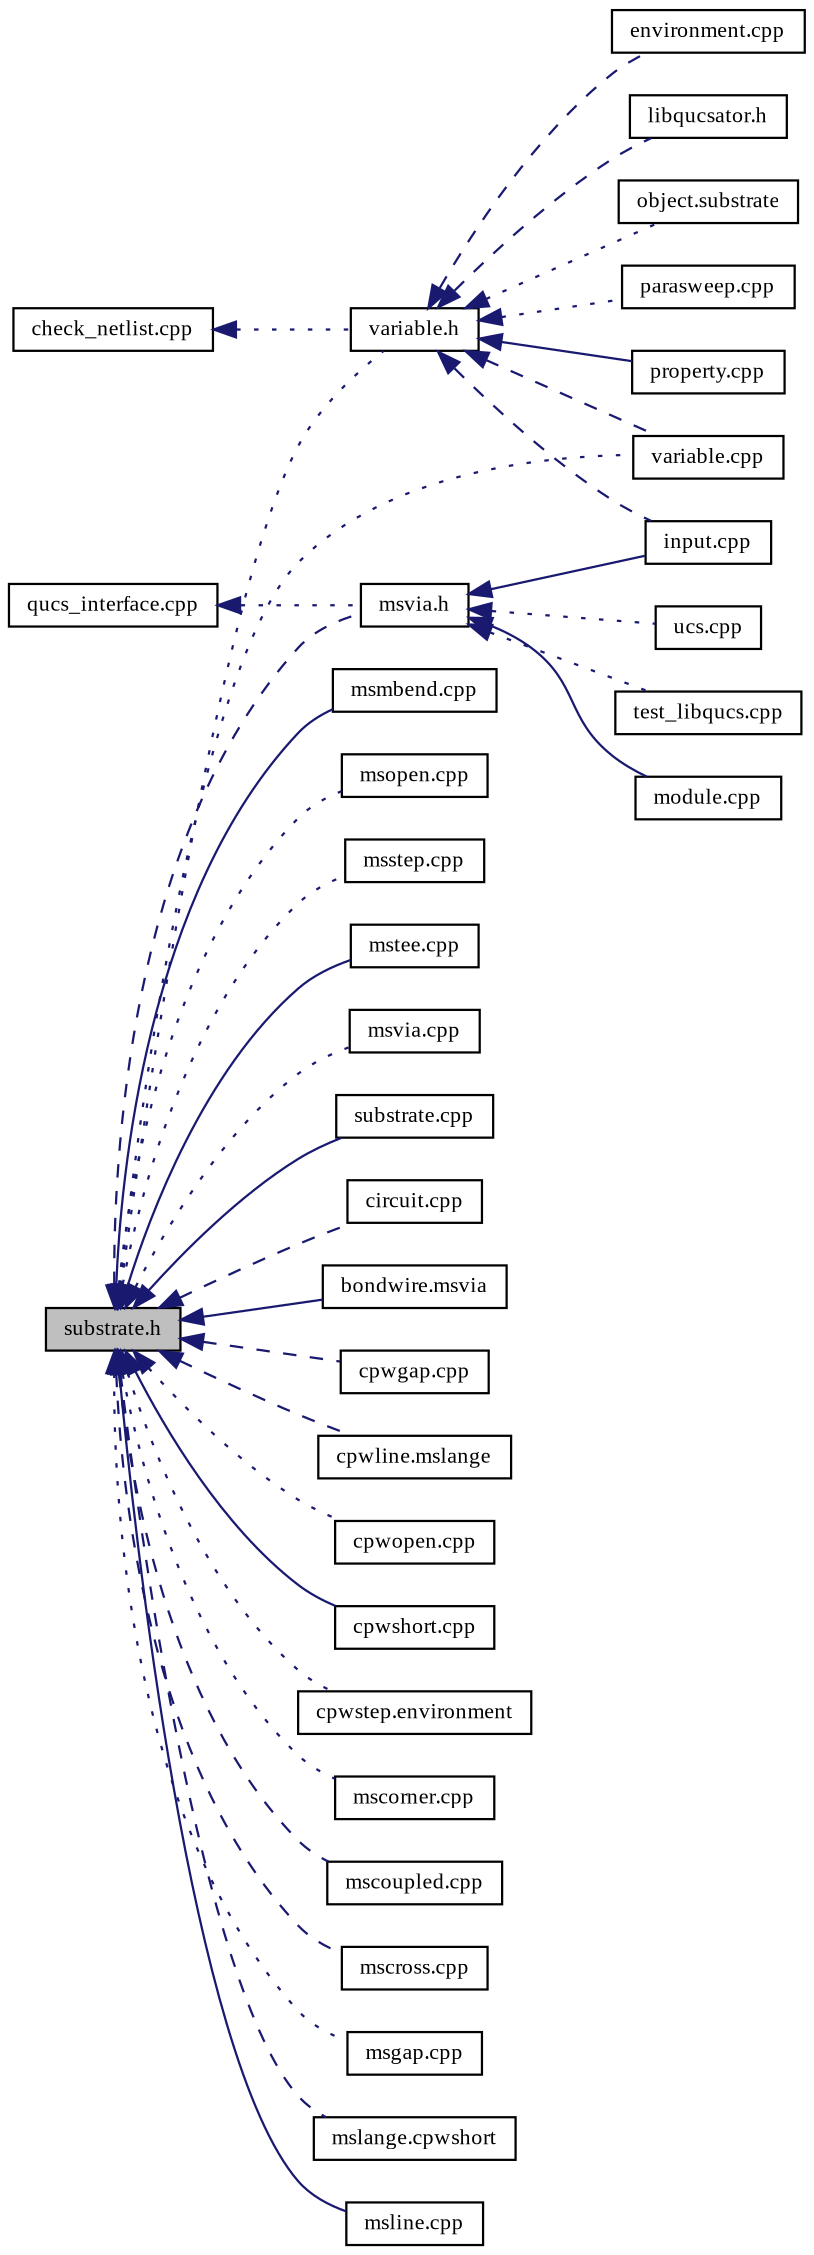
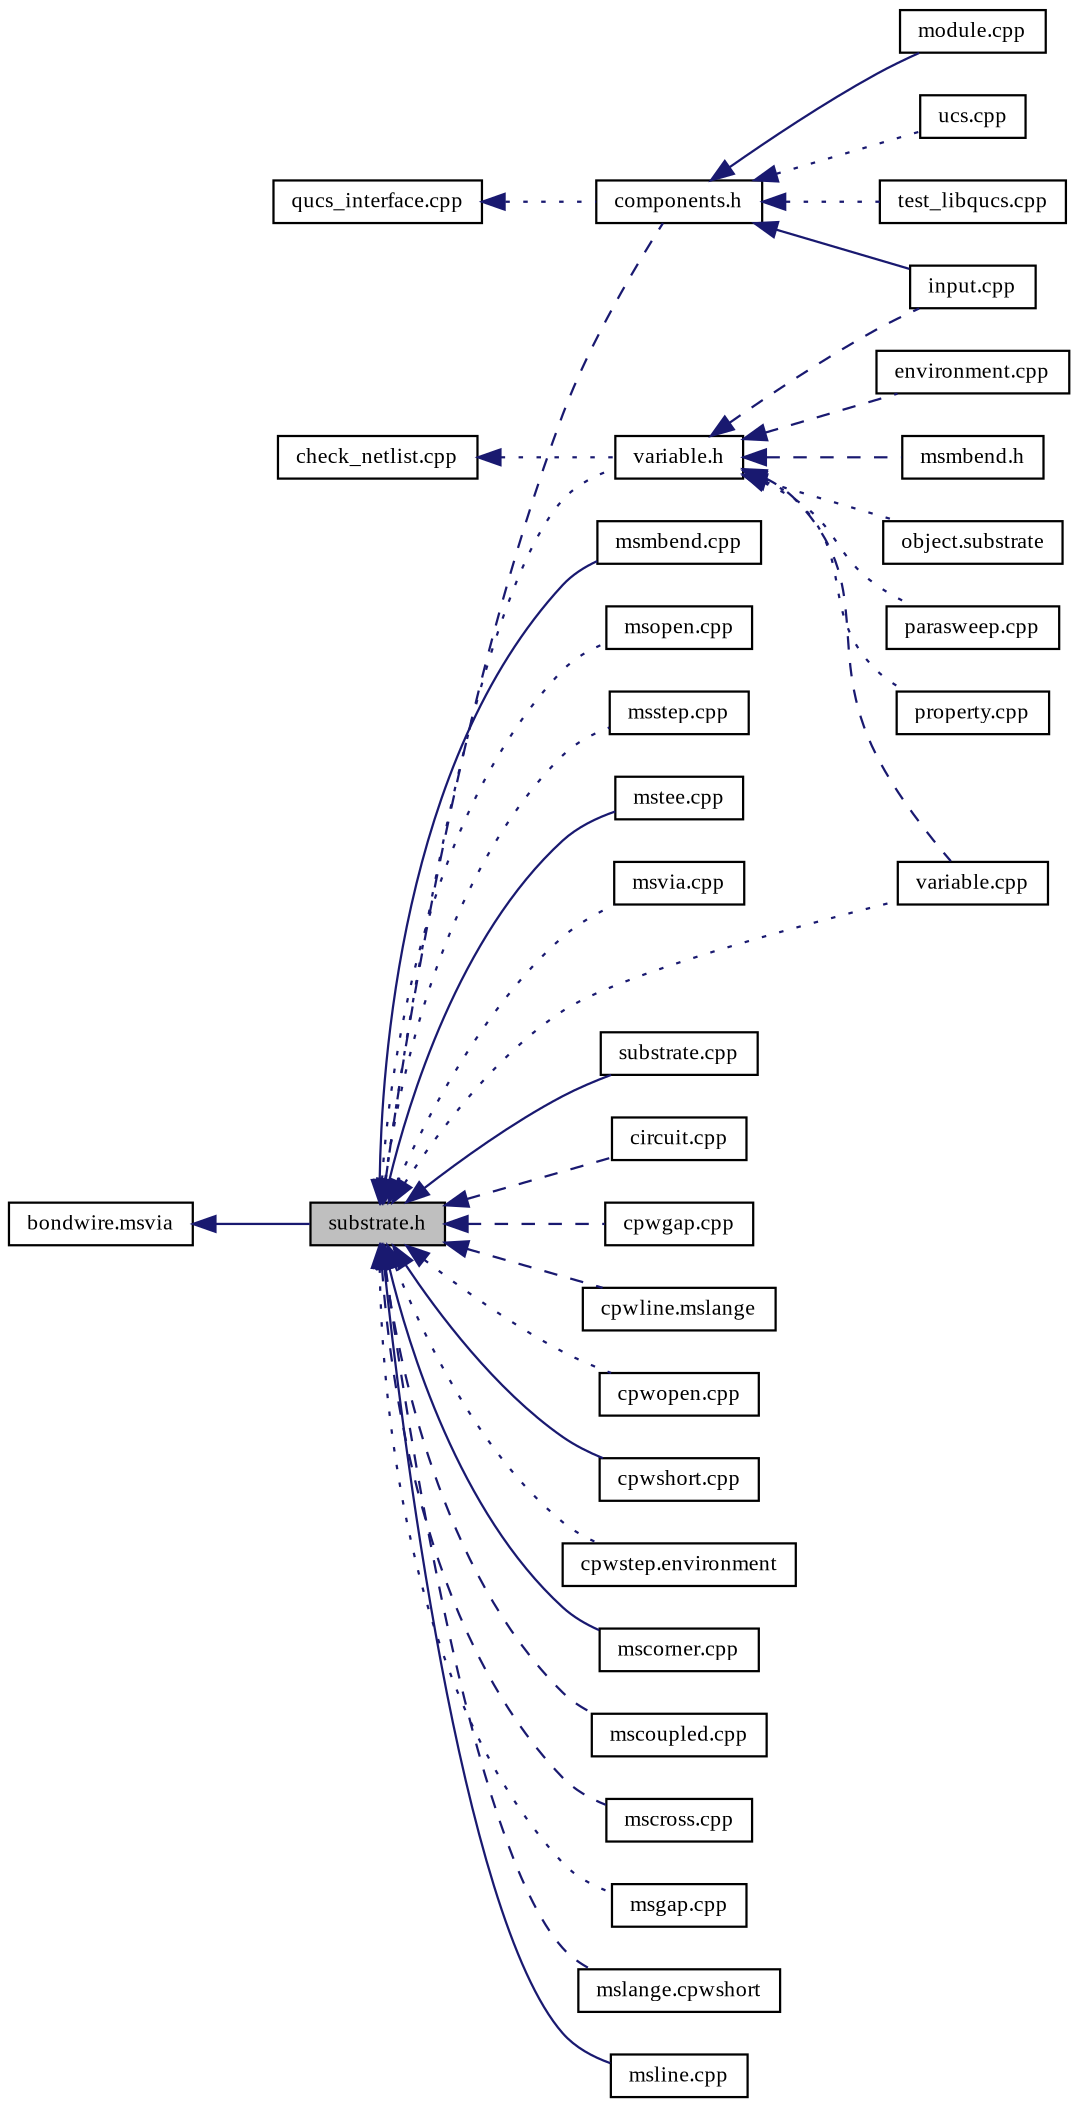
(708, 117) -> (973, 457)
(567, 352) -> (837, 584)
(415, 605) -> (679, 202)
(263, 1308) -> (263, 1224)
(192, 1598) -> (463, 1469)
